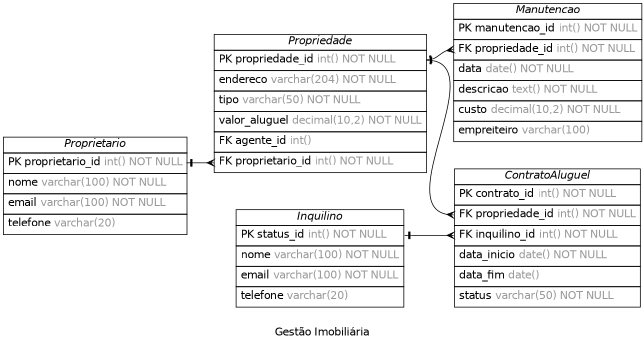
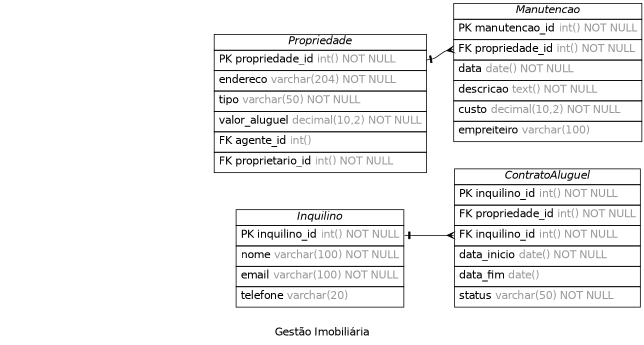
(440, 138) -> none
(95, 185) -> none
(498, 194) -> (499, 194)
(274, 235) -> (281, 235)
